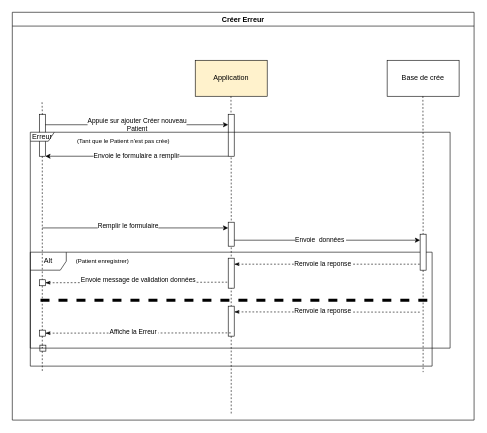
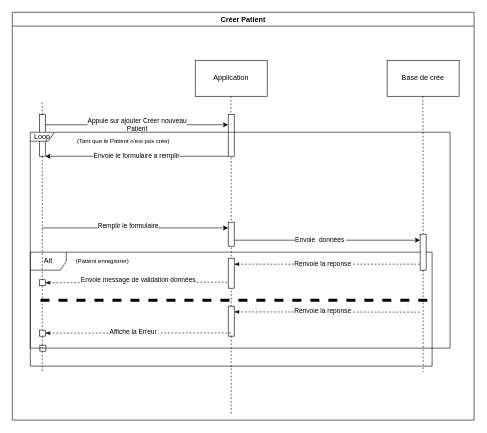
(243, 20) -> (243, 20)
(231, 78) -> (231, 78)
(42, 137) -> (42, 137)
